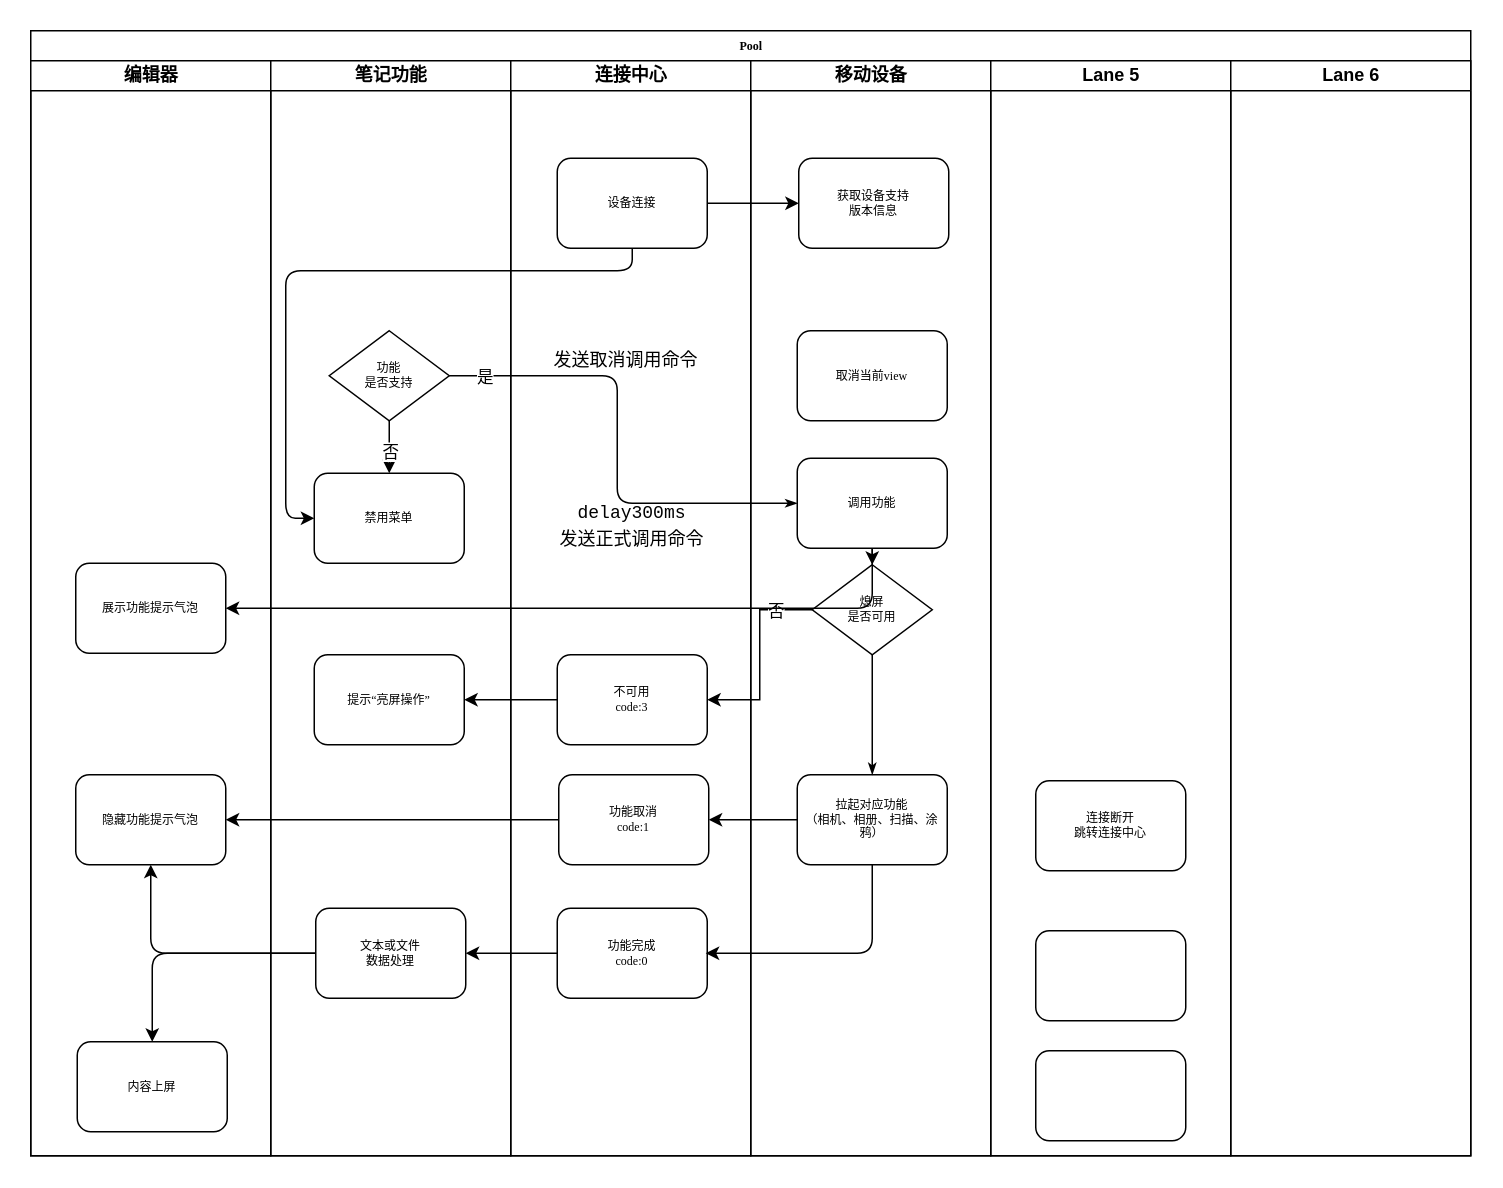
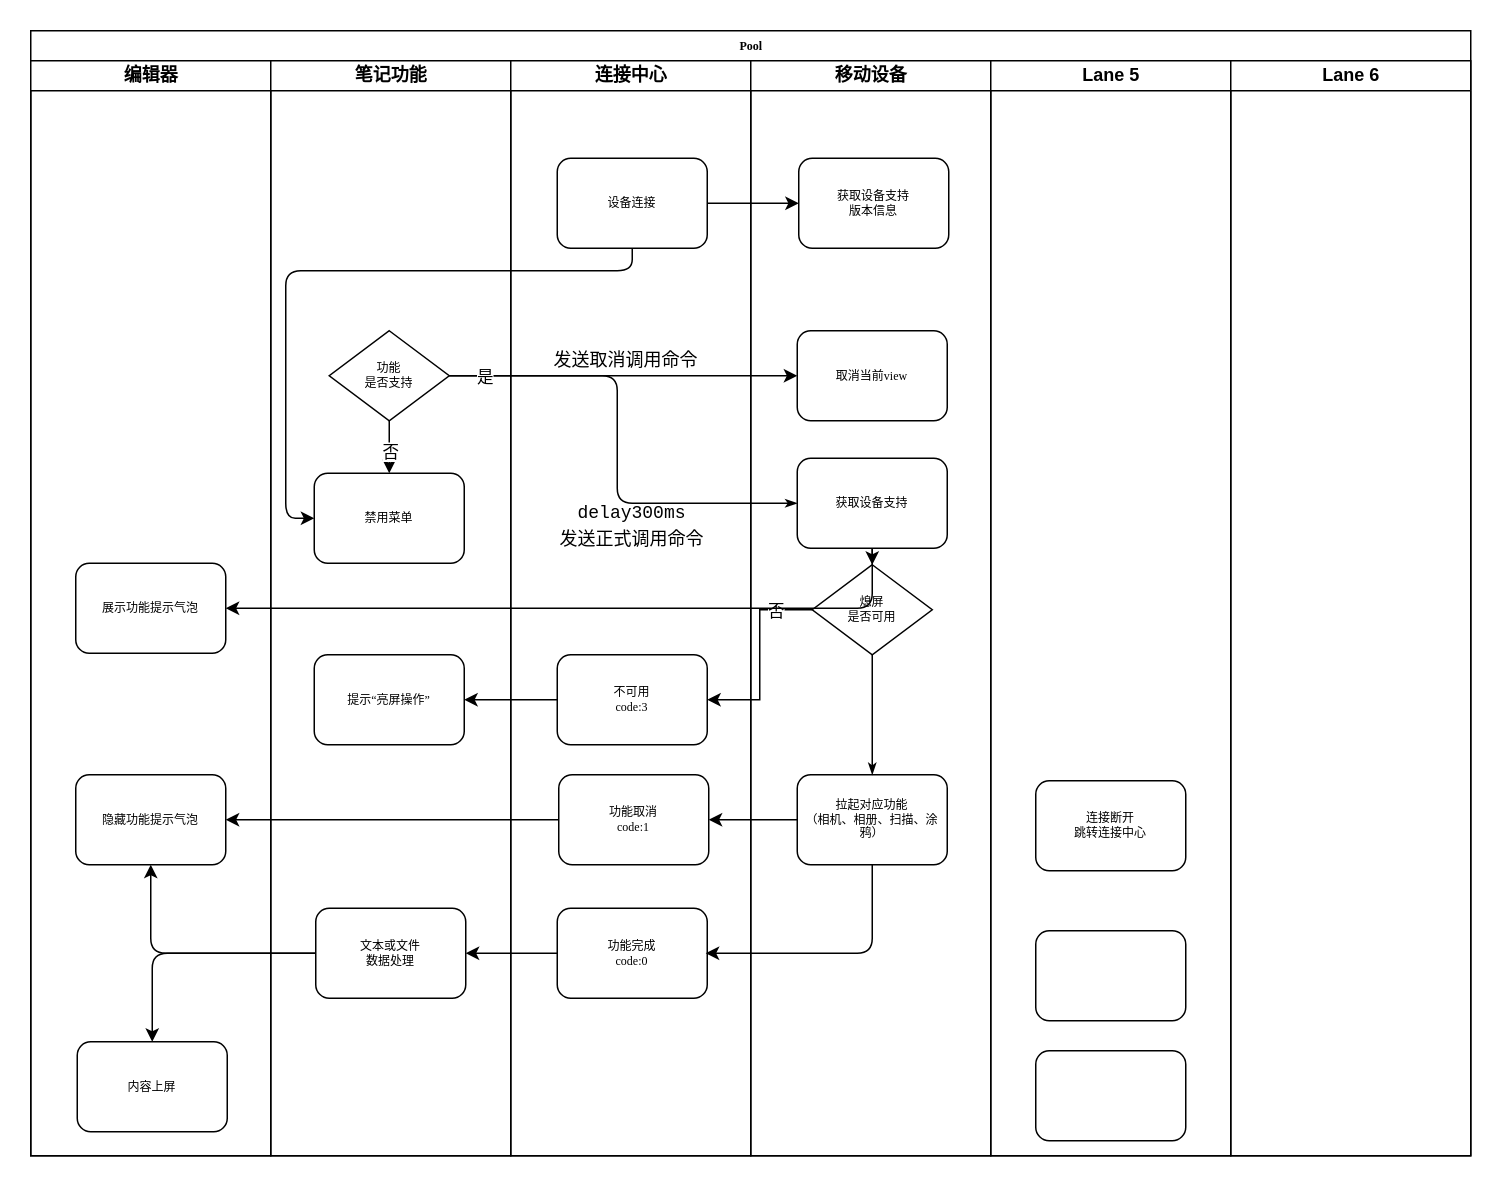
none -> (700, 376)
(872, 503) -> (872, 503)
